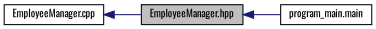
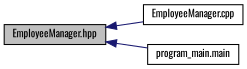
(128, 15) -> (130, 24)
